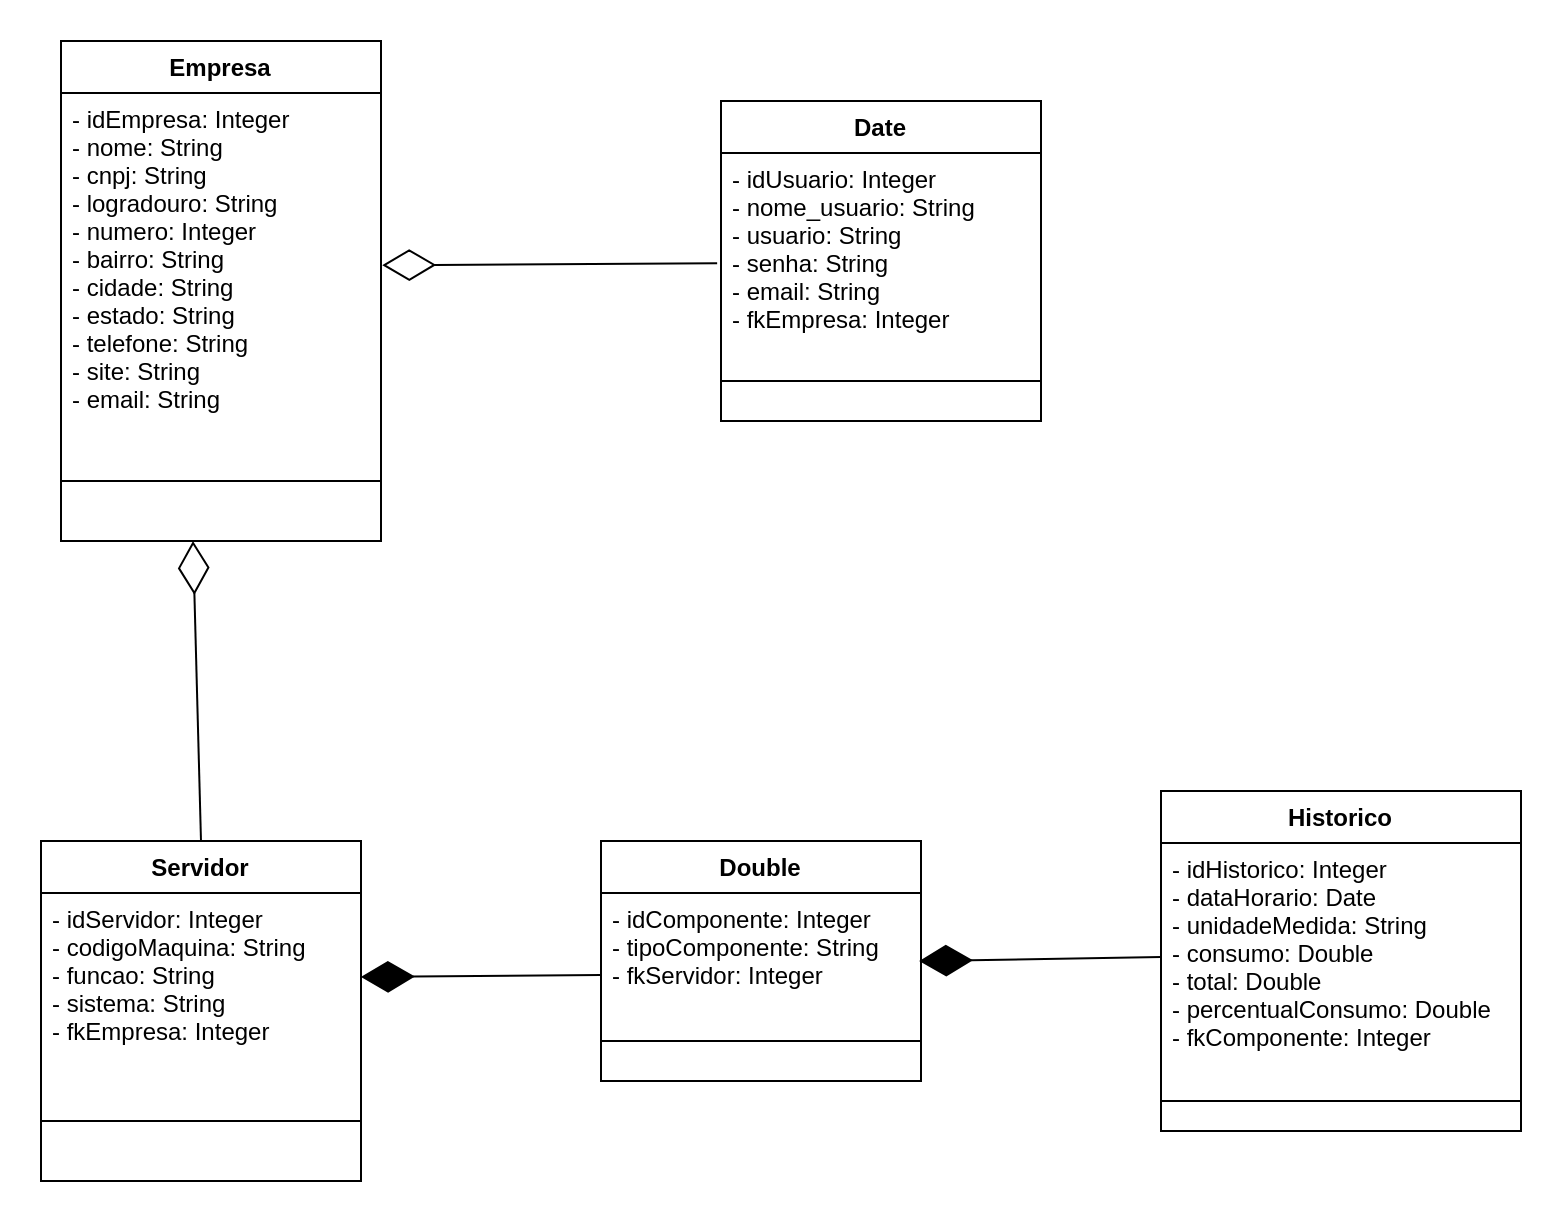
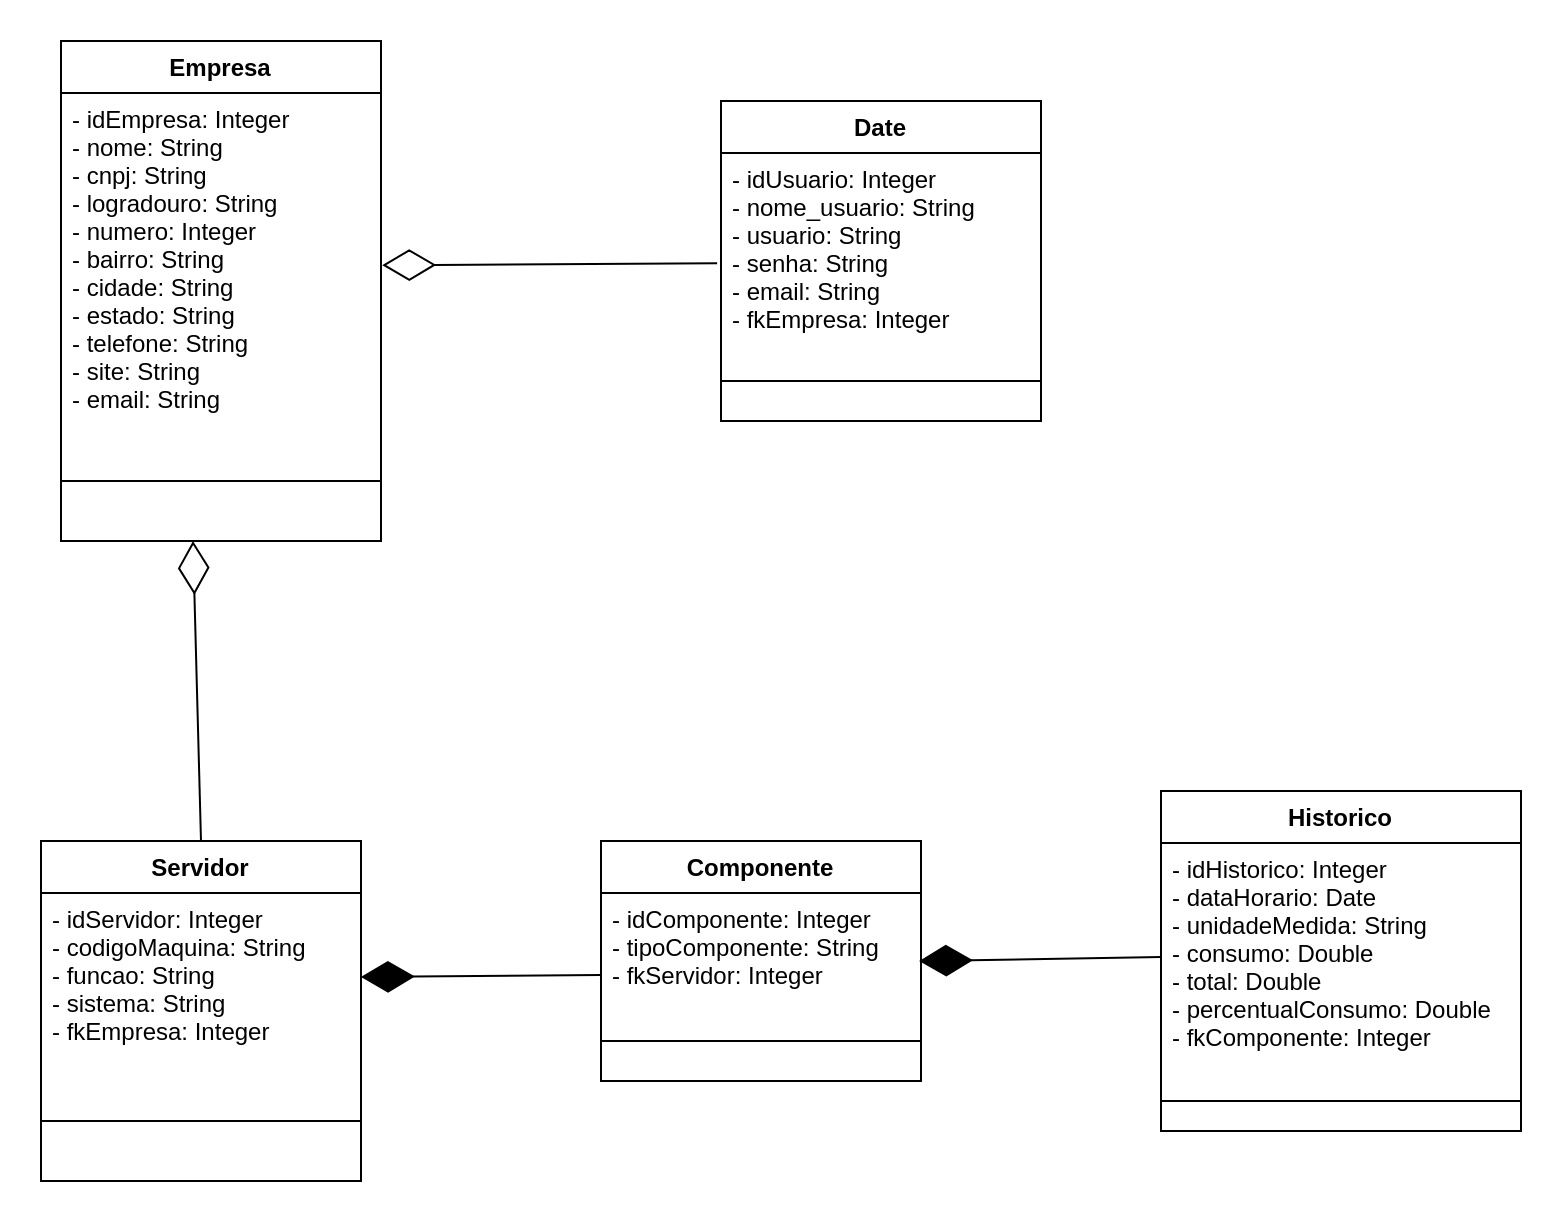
(760, 868) -> (760, 868)
